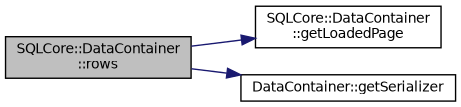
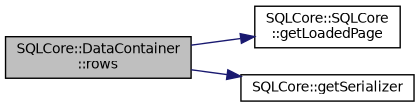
(348, 27) -> (327, 27)
(348, 88) -> (327, 88)
